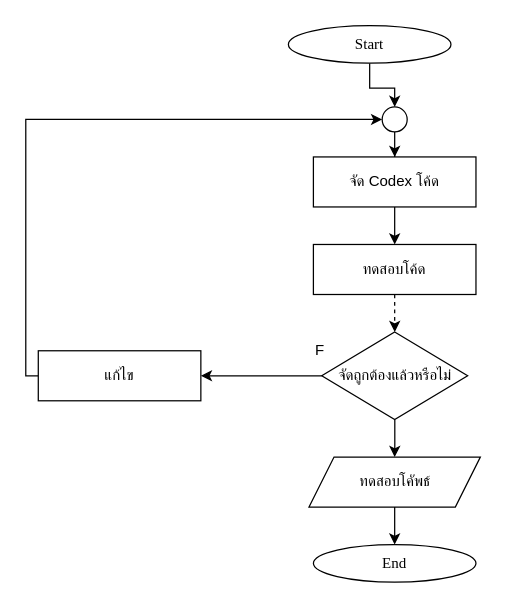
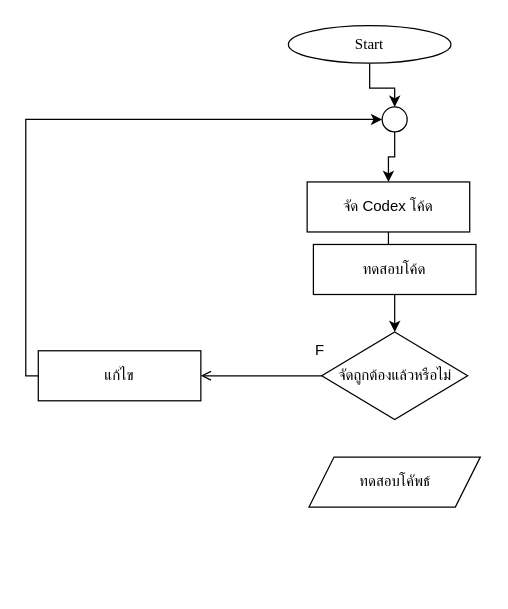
(394, 182) -> (388, 207)
(394, 309) -> (394, 309)
(211, 376) -> (208, 376)
(395, 433) -> none
(394, 530) -> none
(394, 563) -> none
